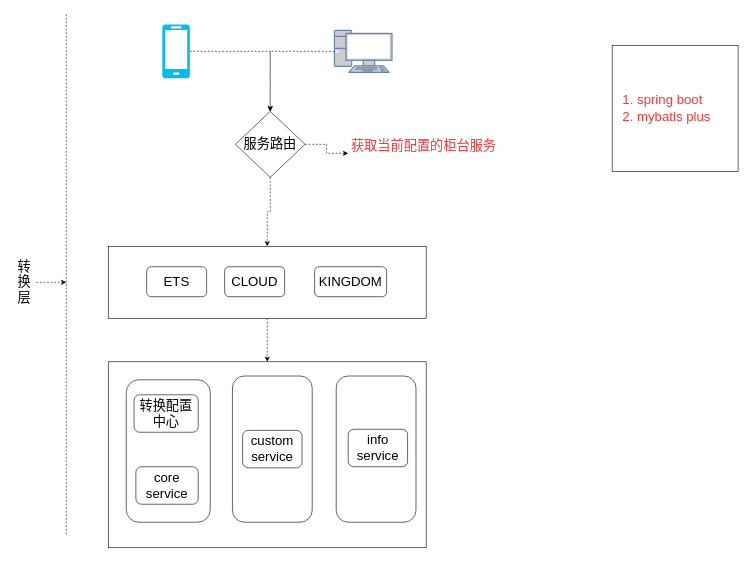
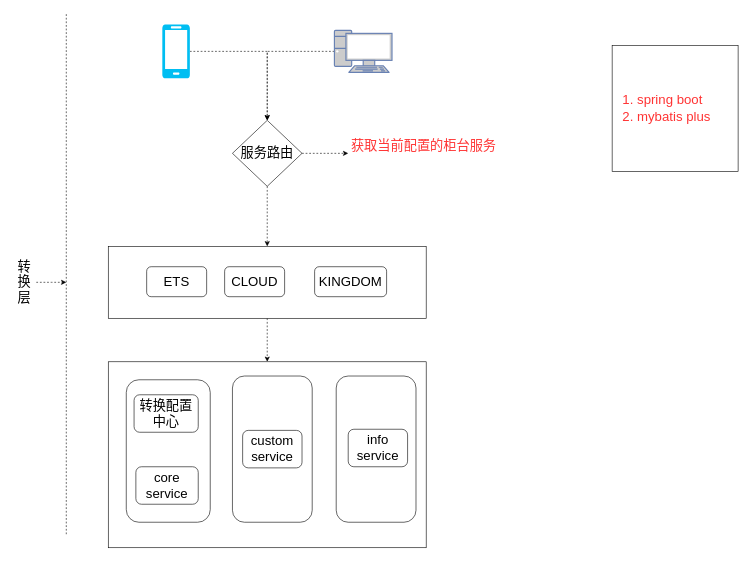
(270, 144) -> (267, 153)
